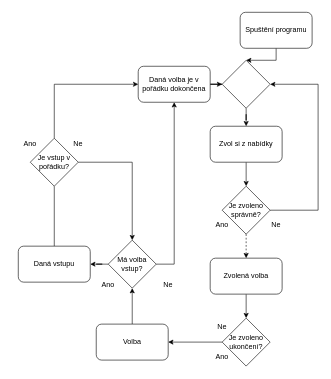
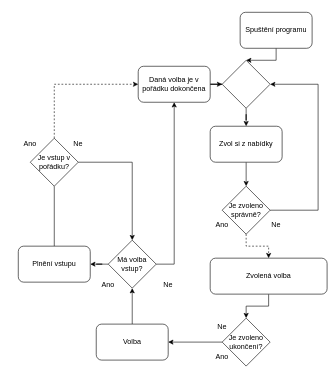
(67, 84) -> (67, 84)
(54, 264) -> (54, 264)
(246, 276) -> (269, 276)
